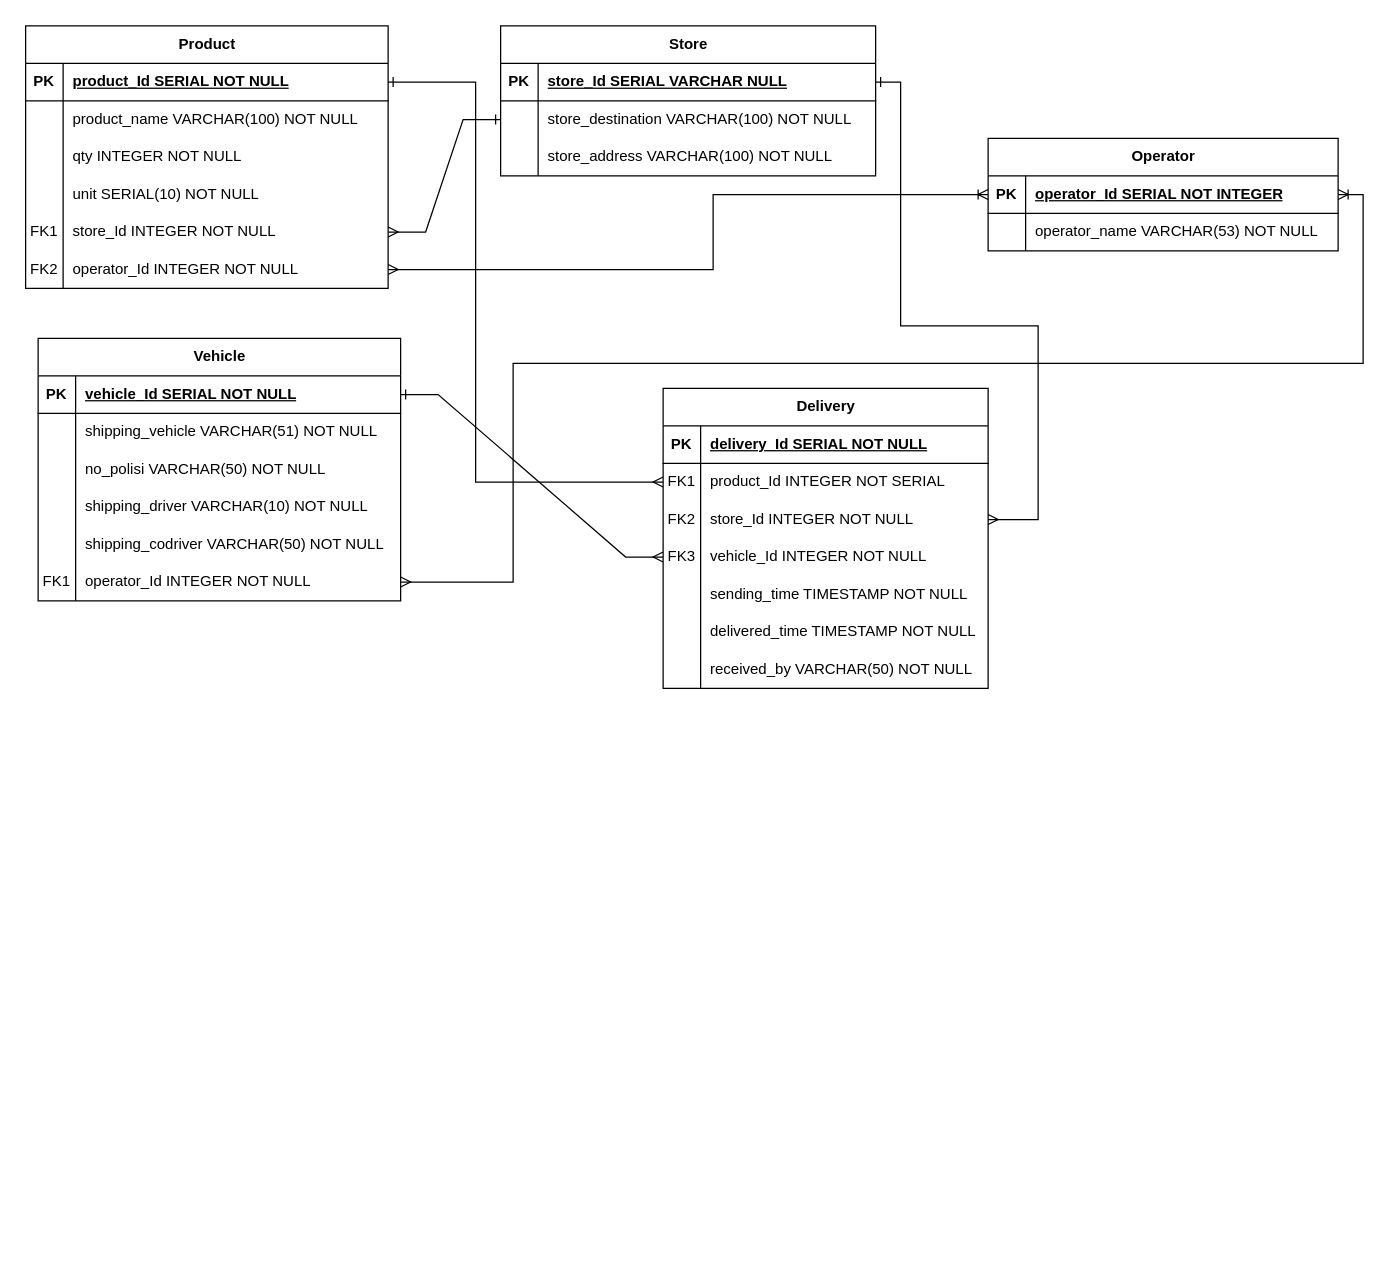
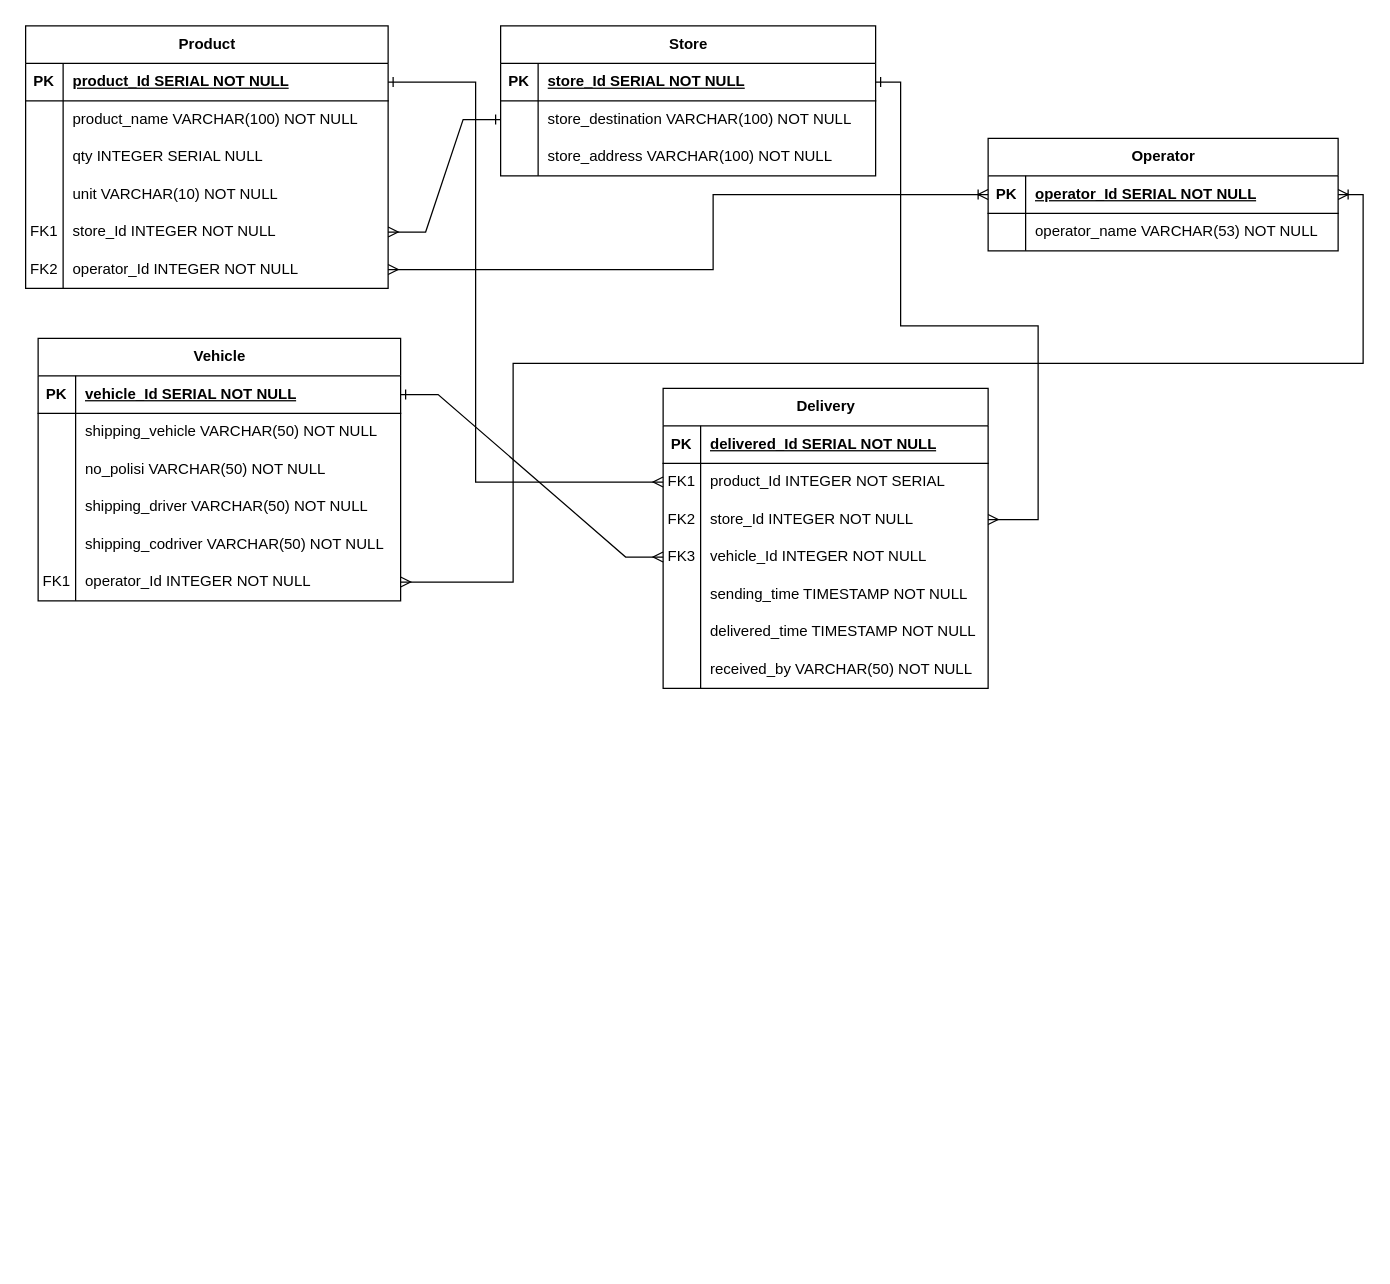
(660, 82) -> (643, 82)
(151, 157) -> (164, 157)
(166, 194) -> (170, 194)
(1156, 194) -> (1143, 194)
(227, 432) -> (227, 432)
(814, 444) -> (818, 444)
(225, 507) -> (225, 507)
